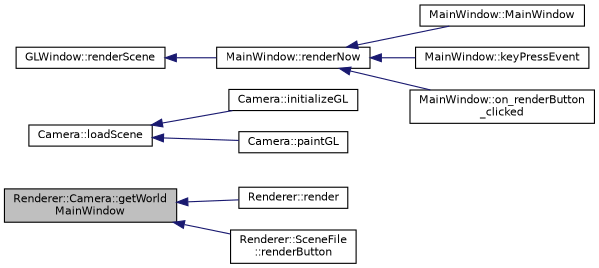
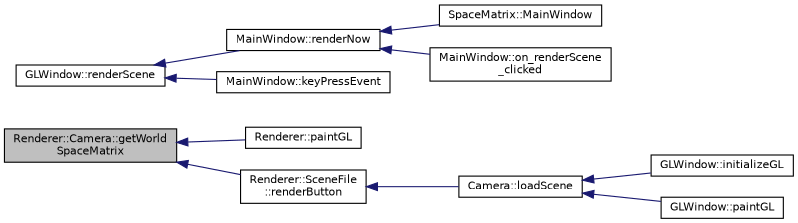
(502, 16) -> (521, 16)
(398, 58) -> (196, 79)
(293, 100) -> (722, 166)
(502, 107) -> (521, 64)
(293, 142) -> (722, 208)
none -> (418, 187)
(293, 198) -> (303, 138)
(91, 206) -> (91, 146)
